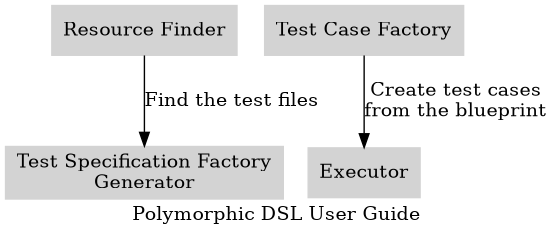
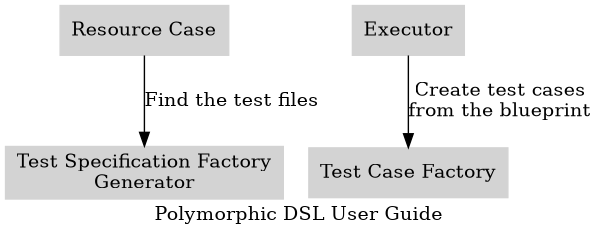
(144, 30) -> (144, 30)
(364, 94) -> (408, 94)
